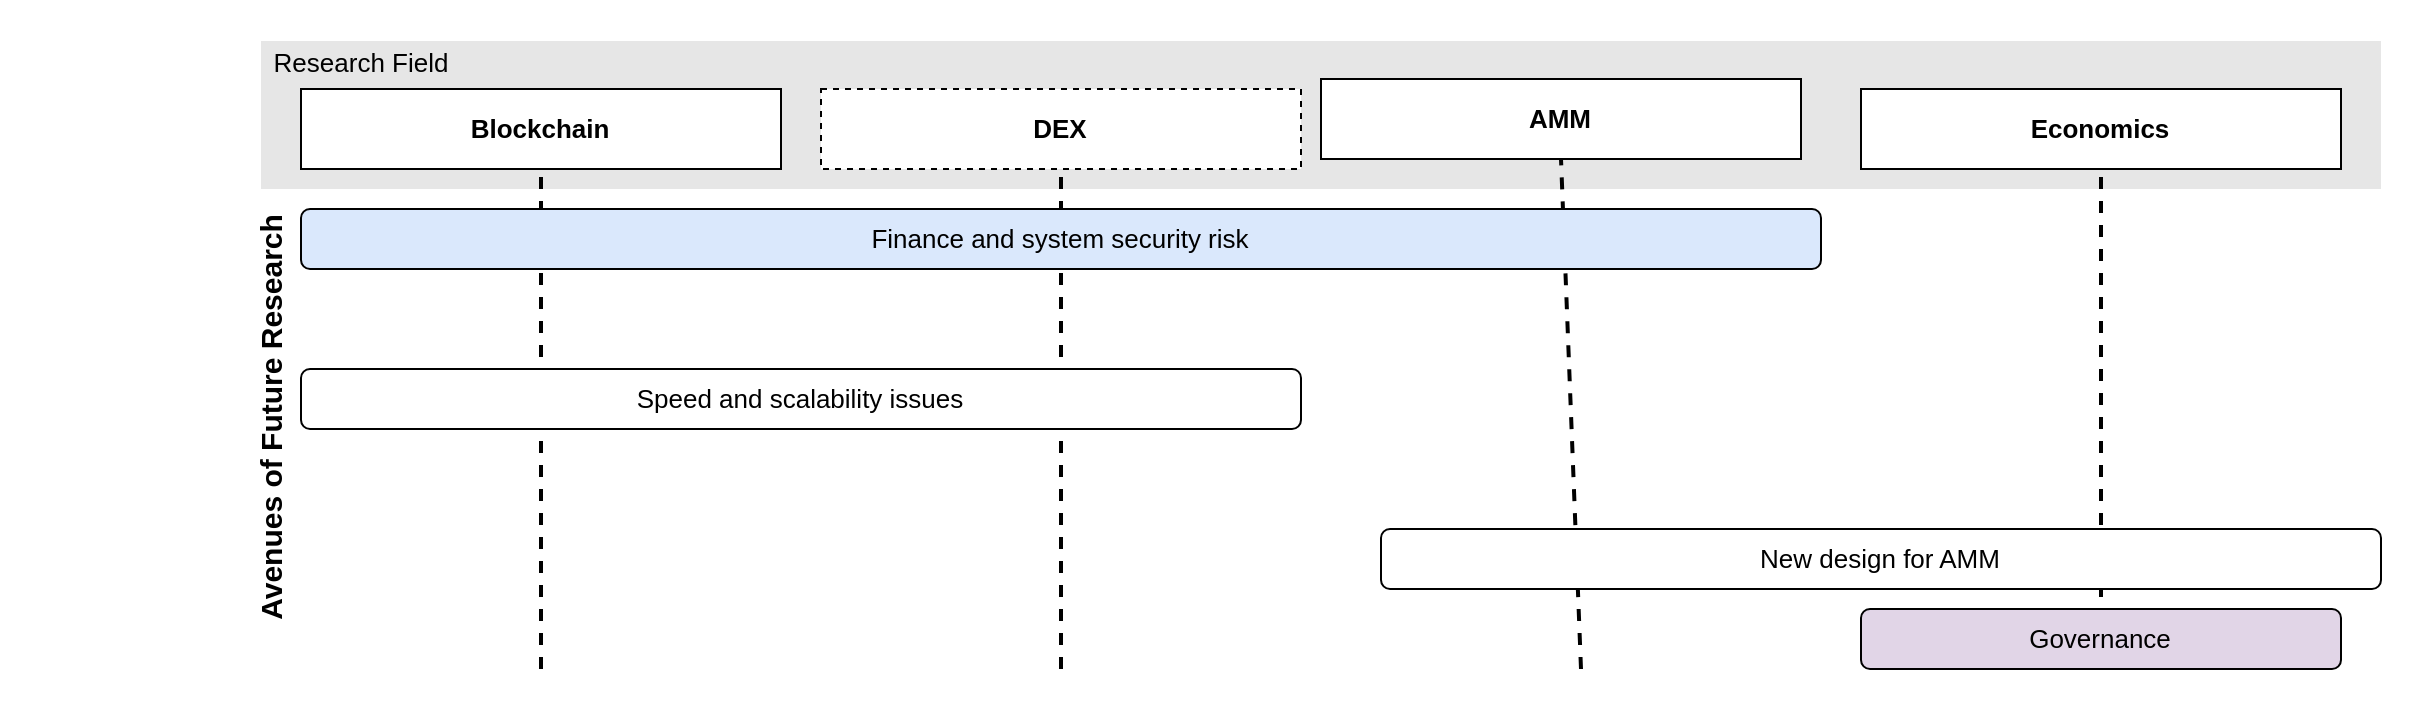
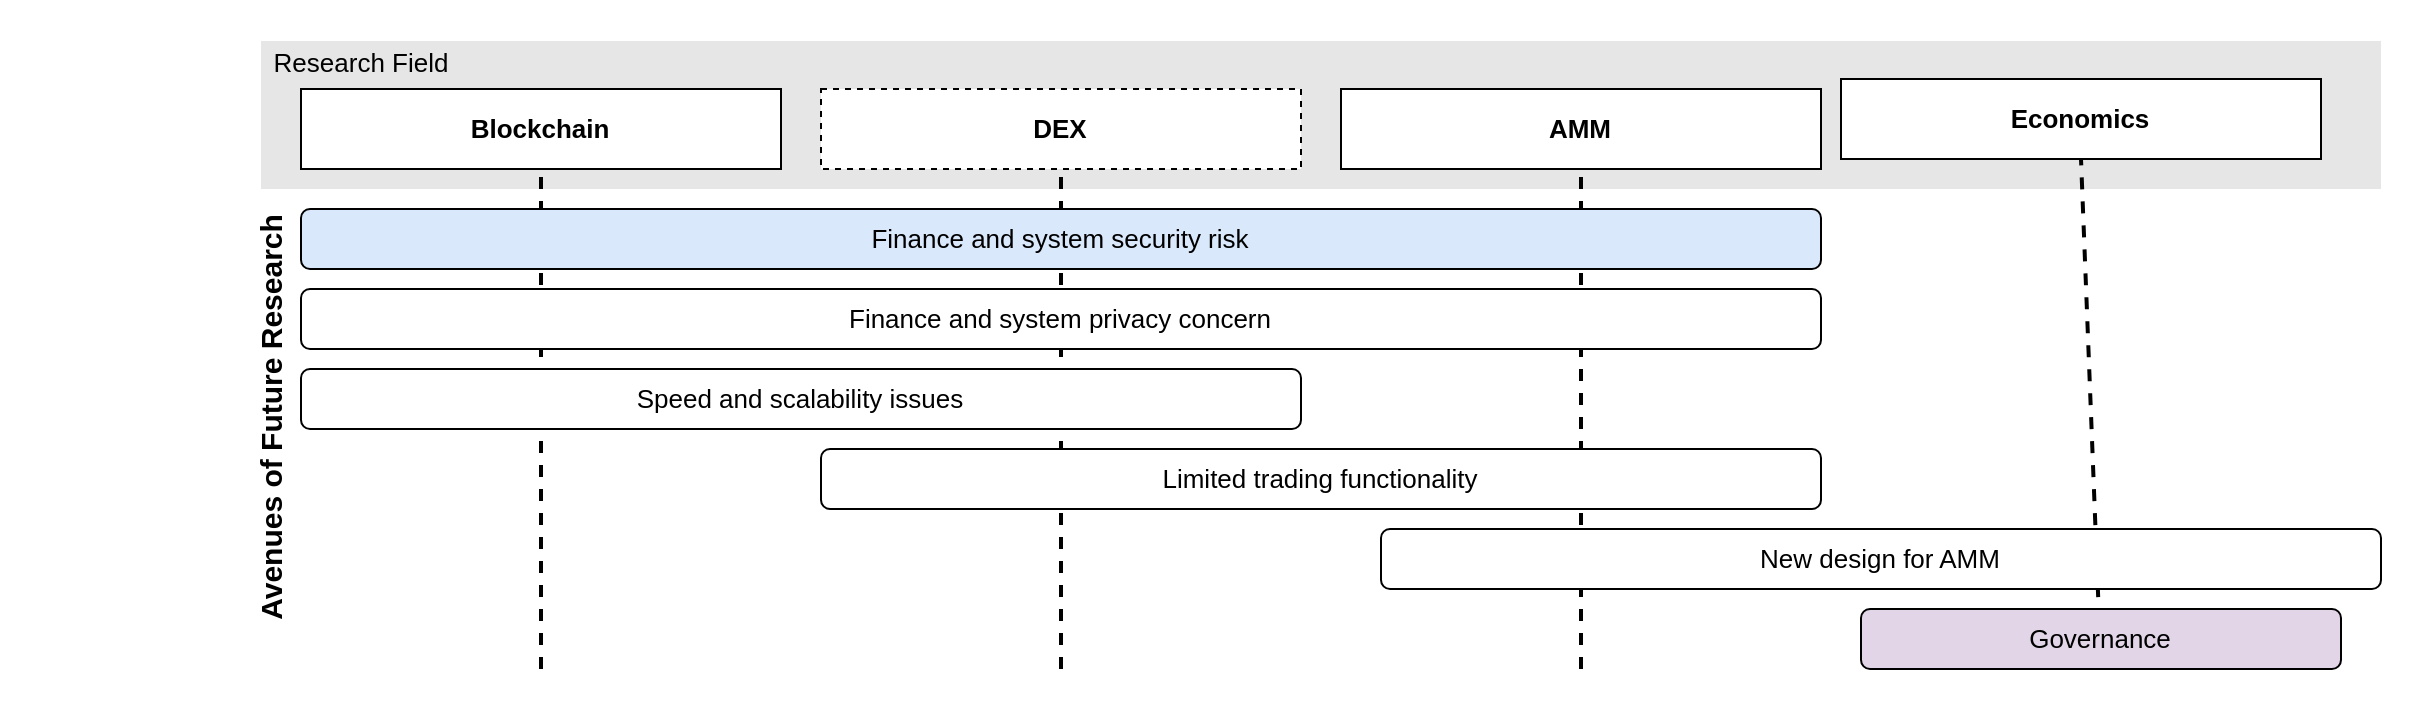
(1561, 119) -> (1581, 129)
(2101, 129) -> (2081, 119)
none -> (1061, 319)
none -> (1321, 479)
